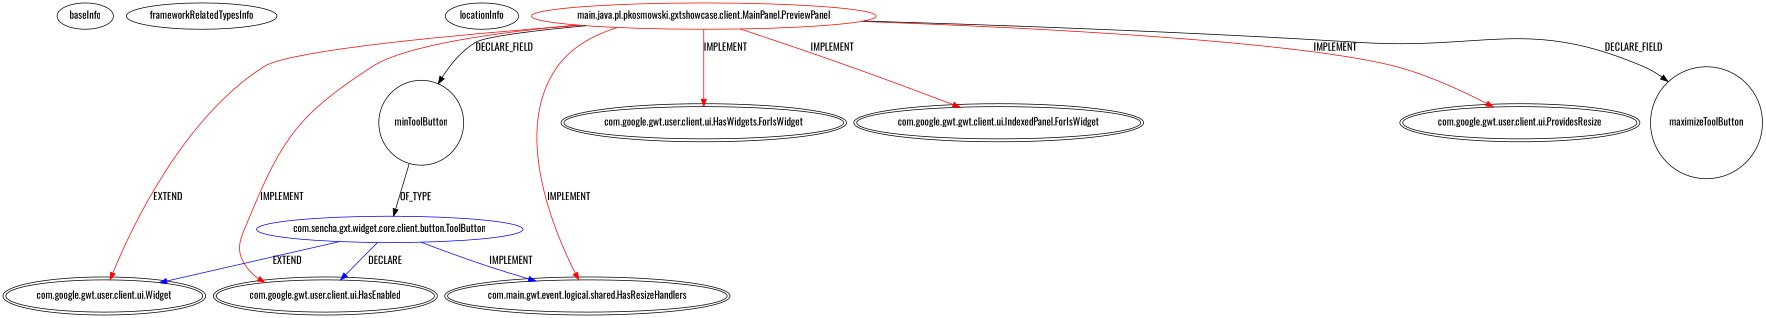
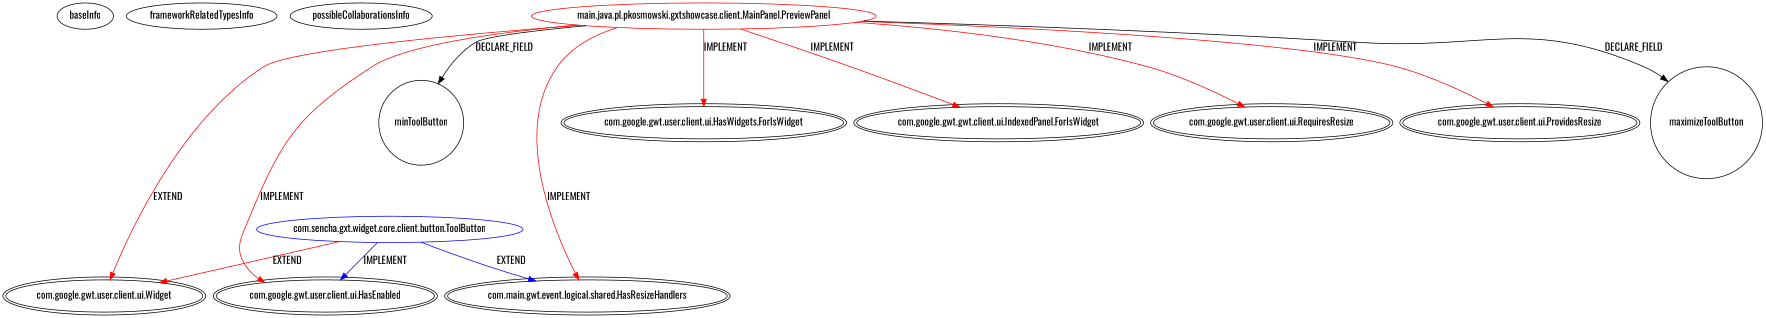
none -> (361, 16)
(482, 16) -> none
none -> (1272, 123)
(402, 186) -> none
(253, 261) -> (253, 261)
(385, 261) -> (385, 261)
(511, 261) -> (511, 261)
